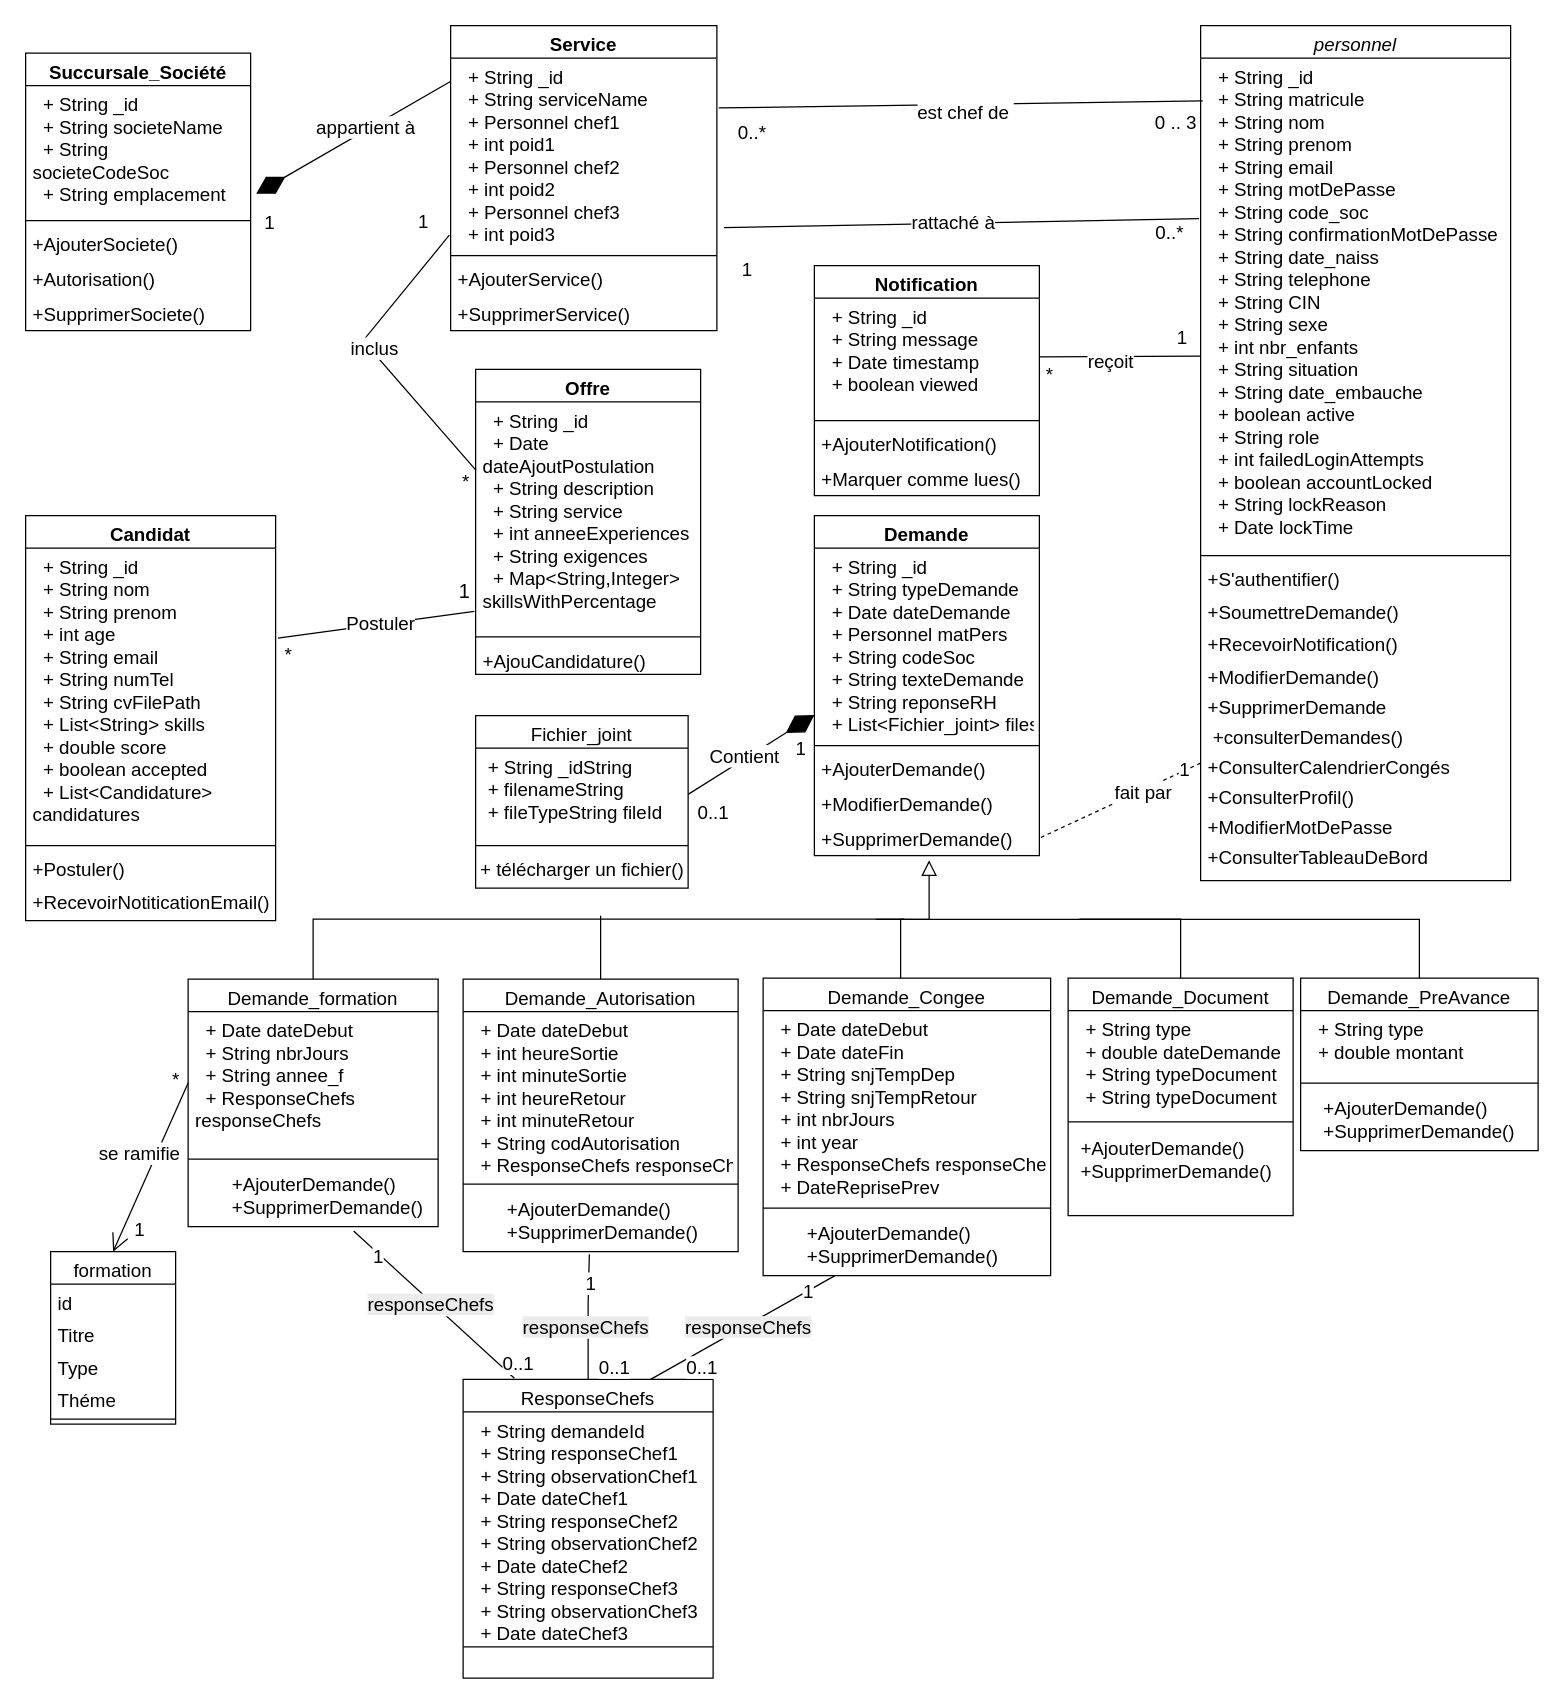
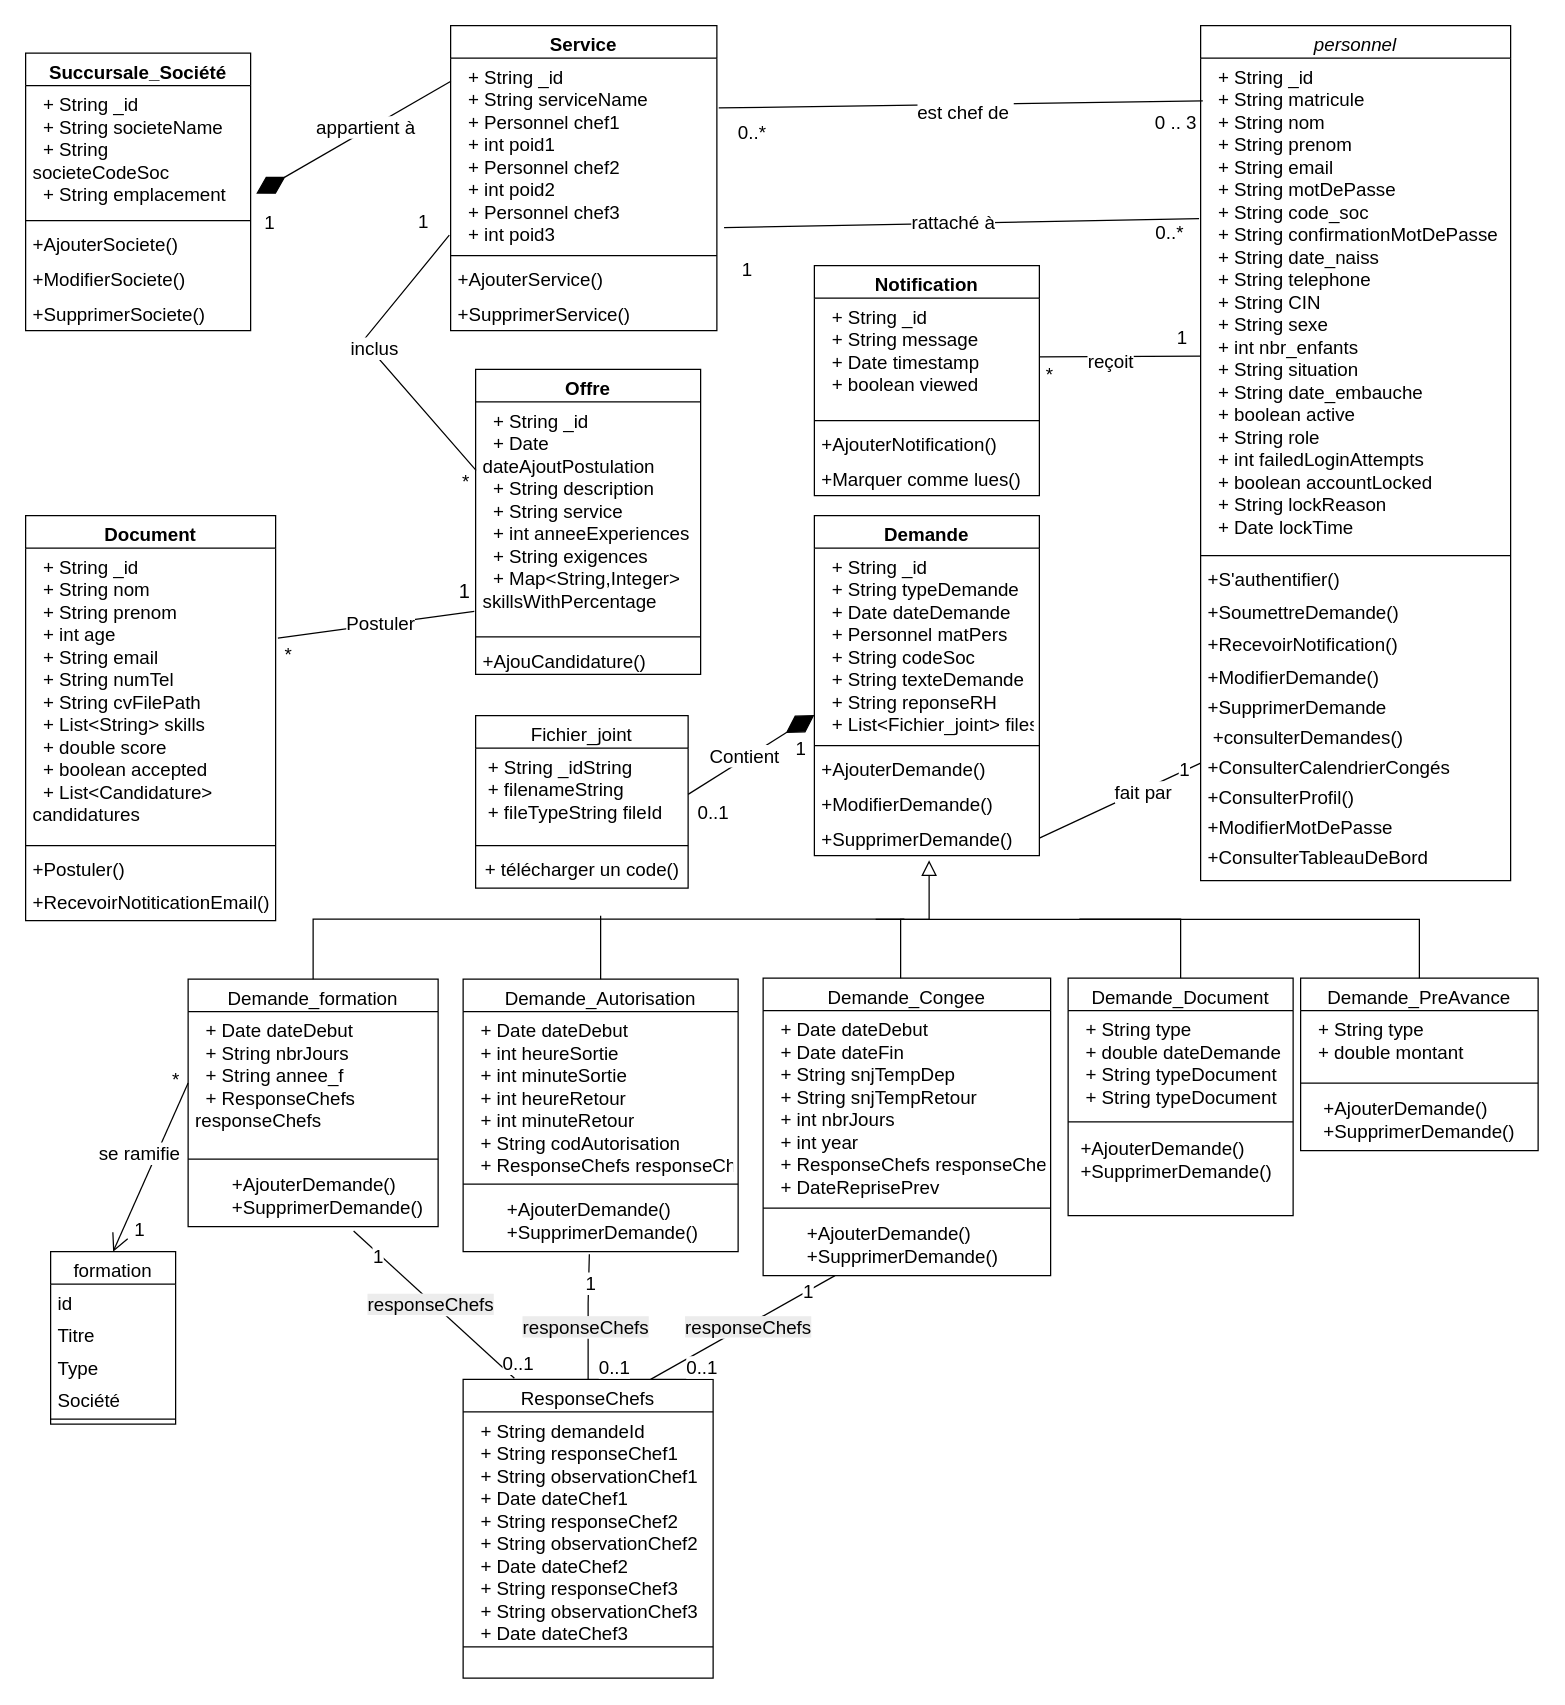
(107, 281) -> (120, 281)
(151, 536) -> (151, 536)
(1079, 820) -> (1079, 820)
(583, 869) -> (583, 869)
(84, 1401) -> (92, 1401)
